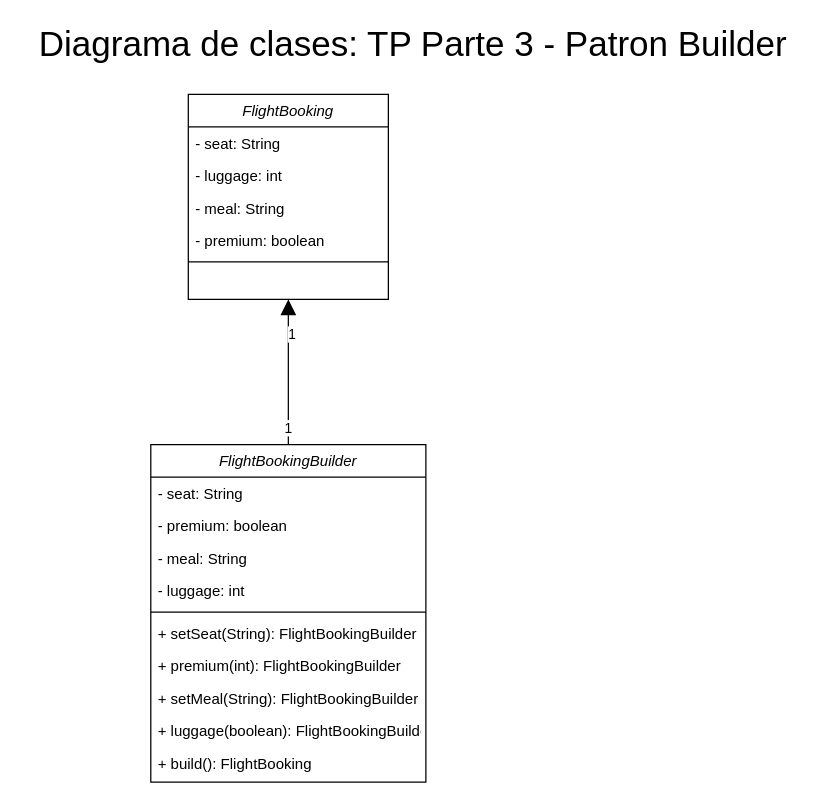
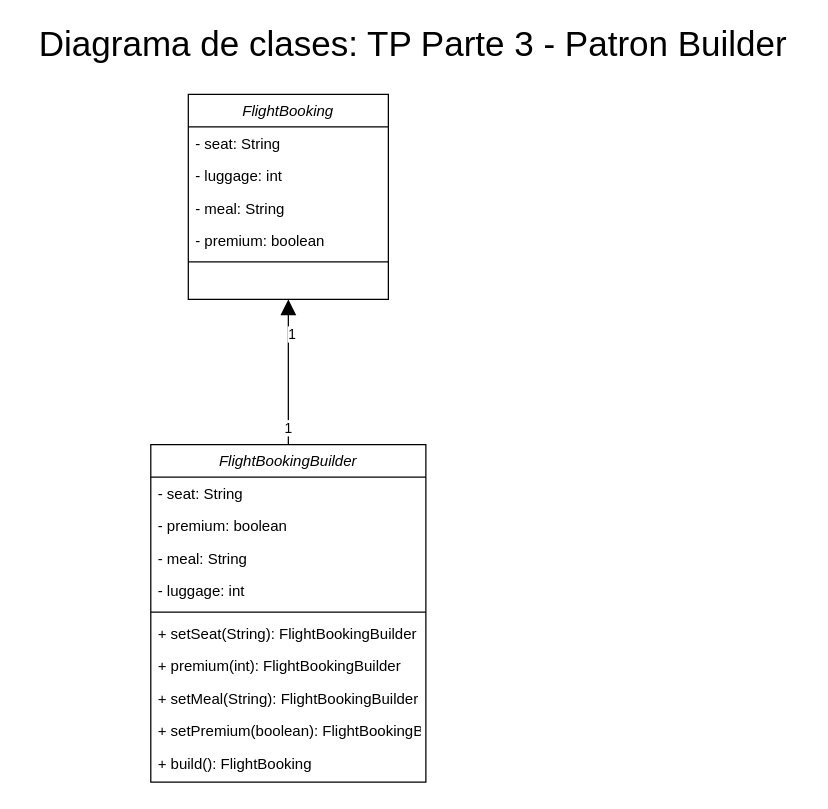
(306, 731) -> (319, 731)
